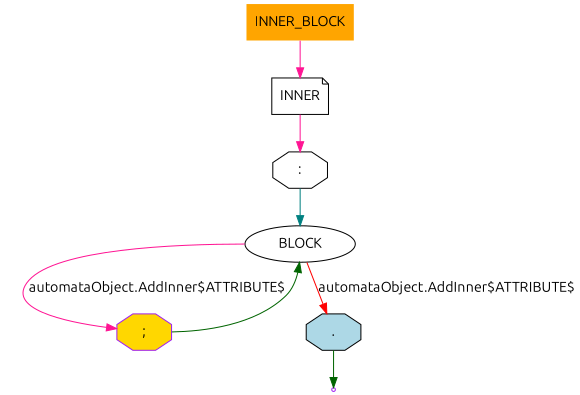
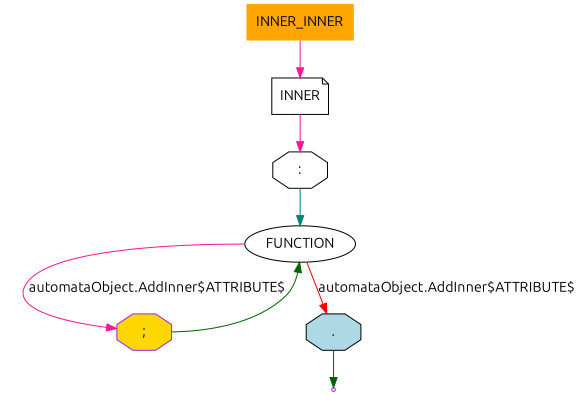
(300, 22) -> (300, 22)
(300, 244) -> (300, 244)
